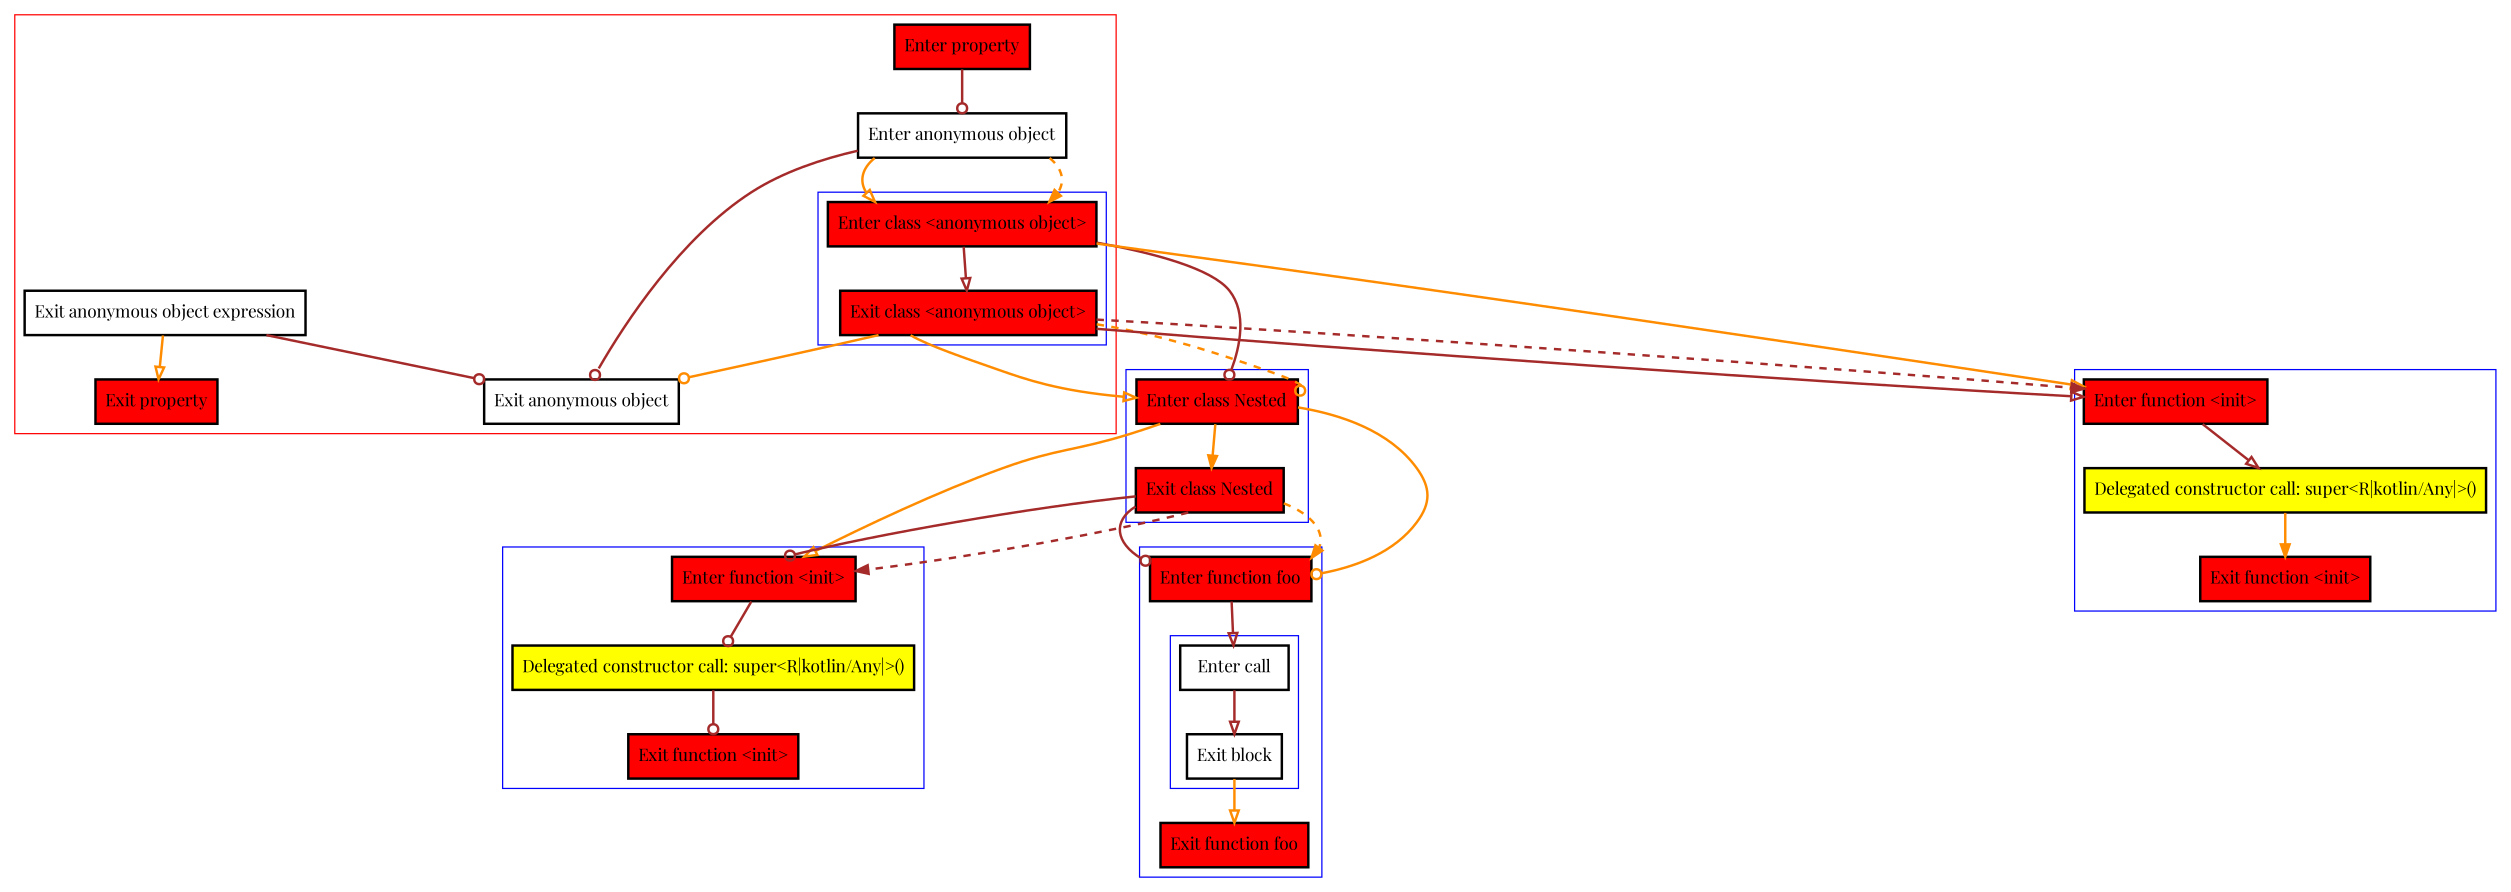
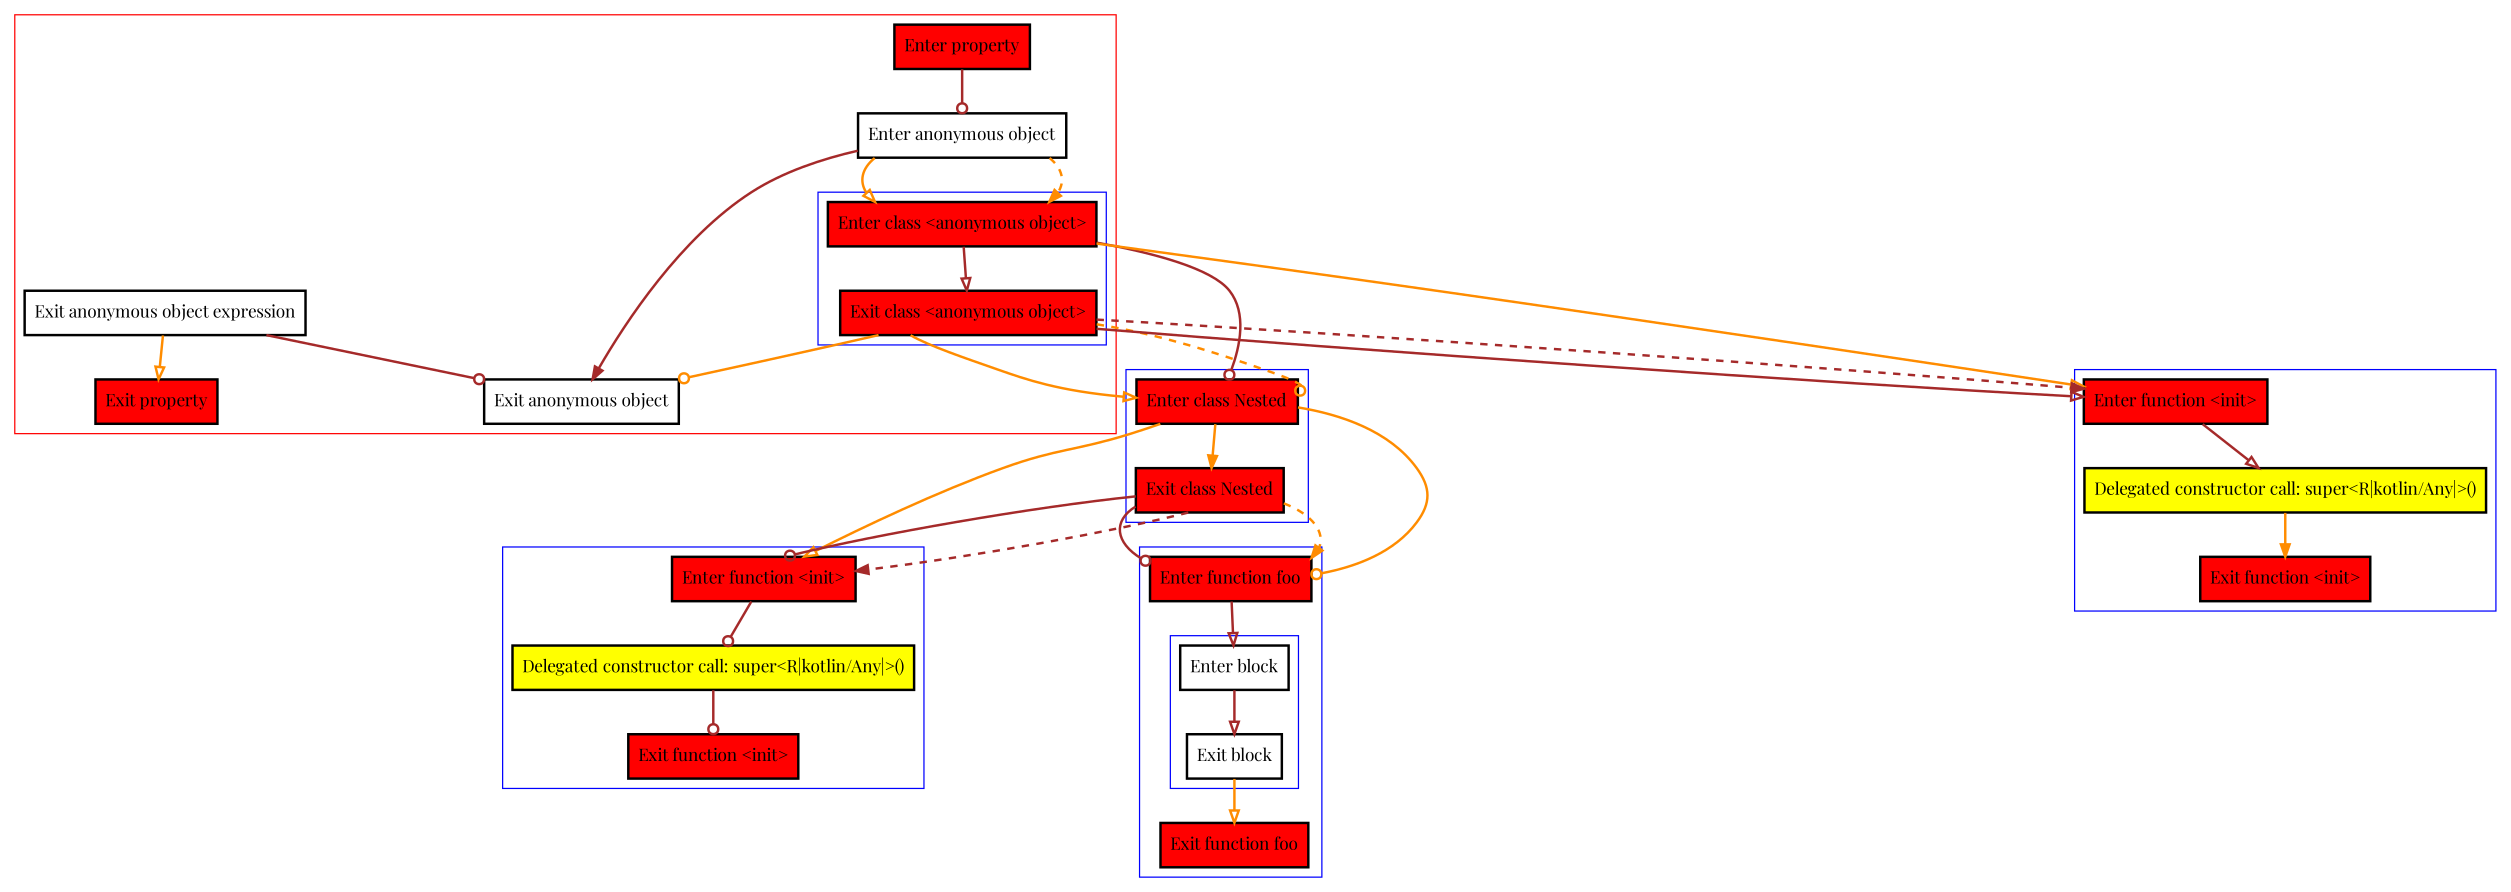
(704, 230) -> (704, 230)
(1234, 668) -> (1234, 668)
